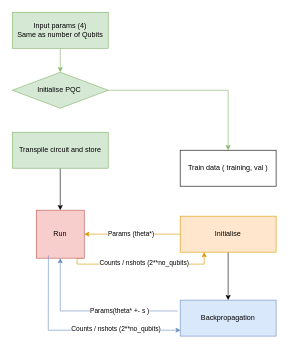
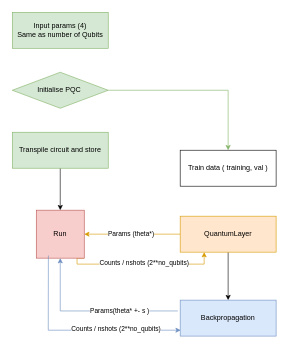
(60, 66) -> none
(228, 234) -> (228, 234)
